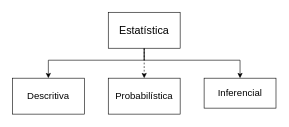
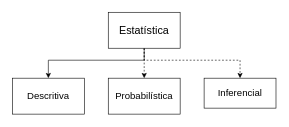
(200, 60) -> (200, 60)
